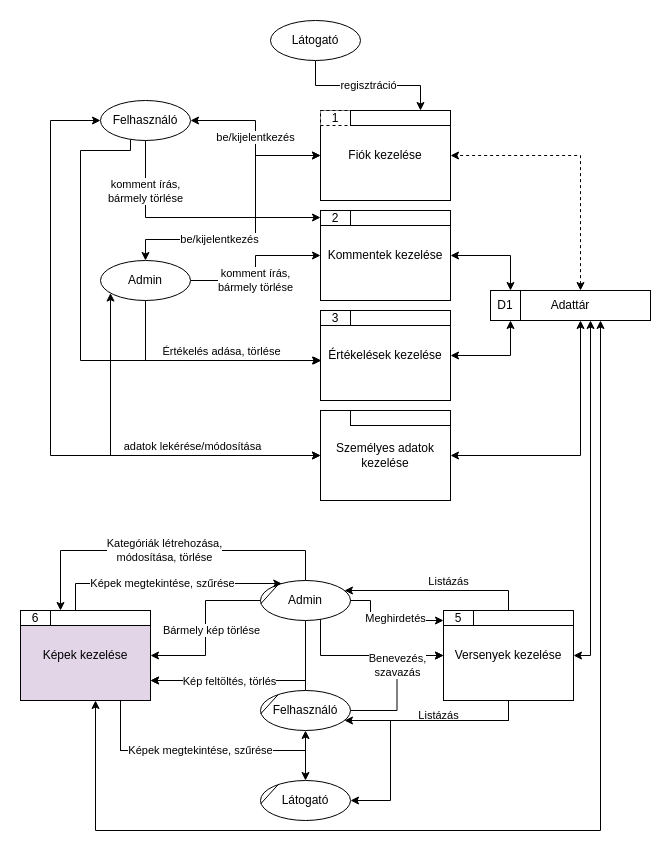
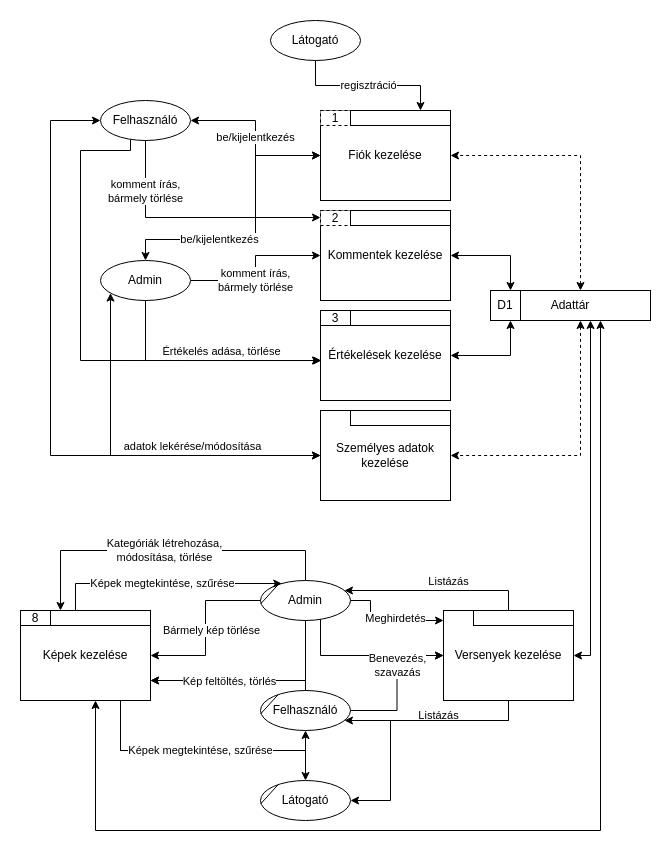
(336, 218) -> (336, 218)
(581, 453) -> (581, 453)
(459, 618) -> none
(36, 619) -> (36, 619)
(86, 656) -> (86, 656)
